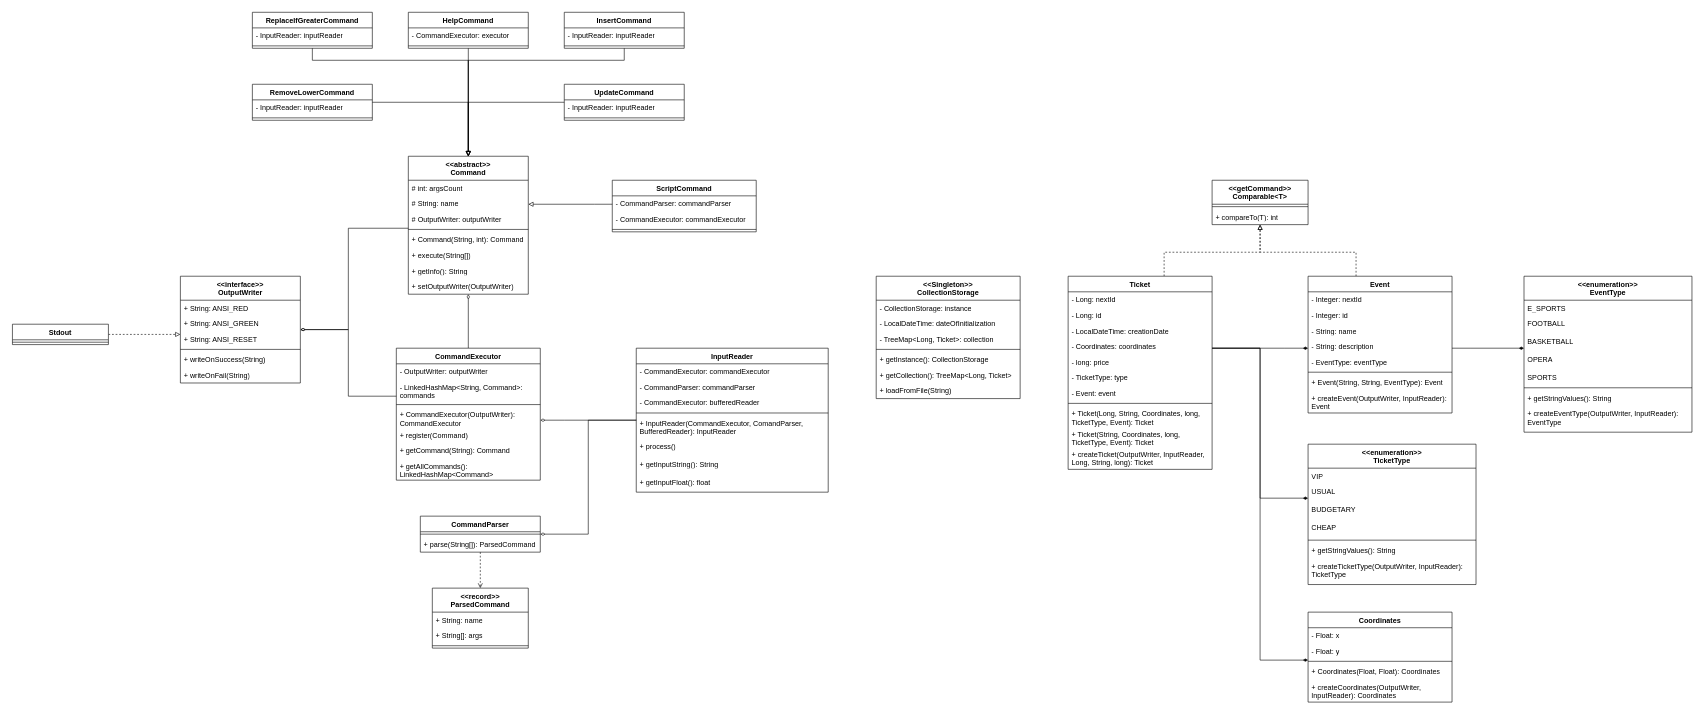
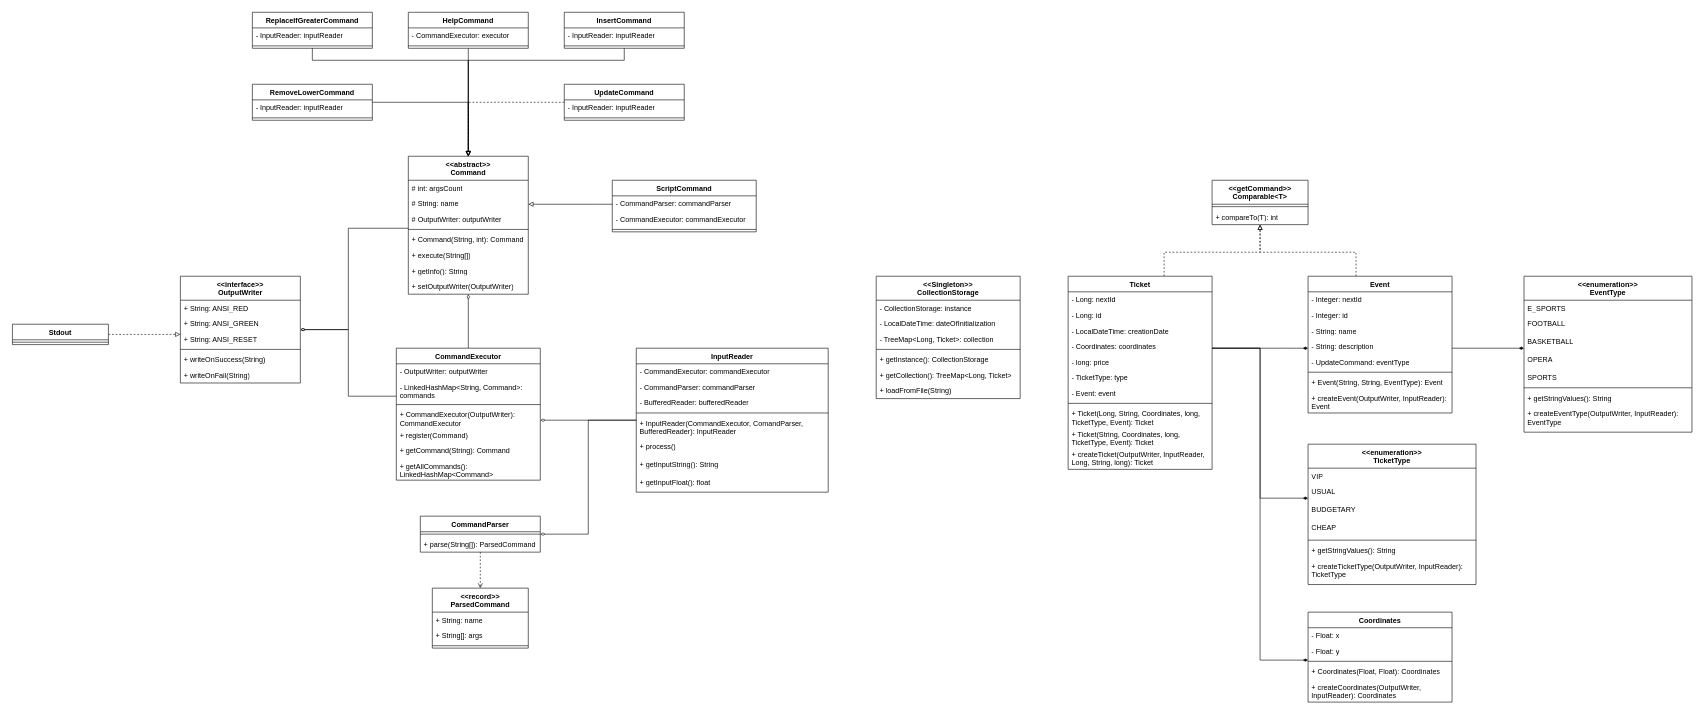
(516, 102) -> (516, 102)
(1353, 363) -> (1362, 363)
(704, 404) -> (702, 404)
